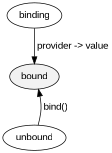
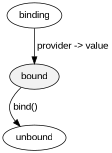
(41, 111) -> (10, 103)
